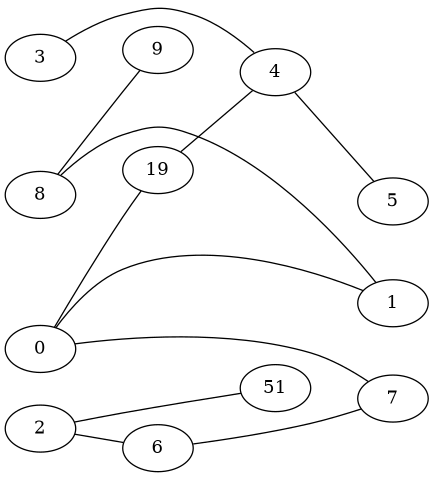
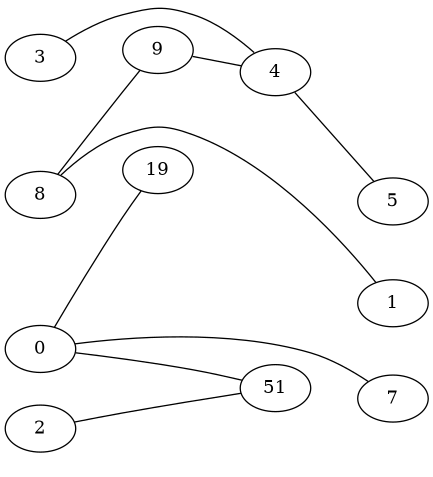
(217, 121) -> (217, 61)
(199, 256) -> (159, 364)
(158, 448) -> none
